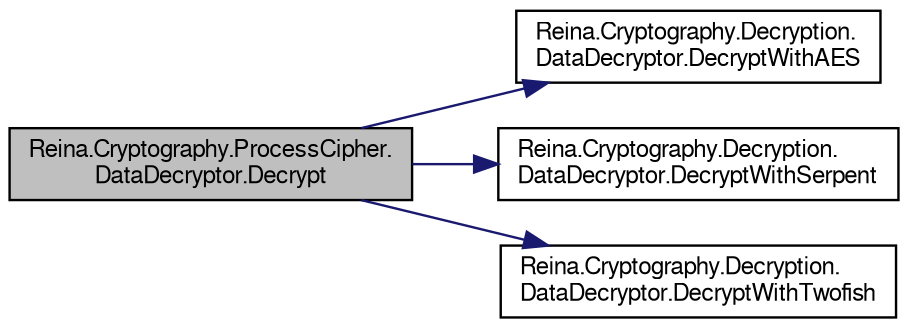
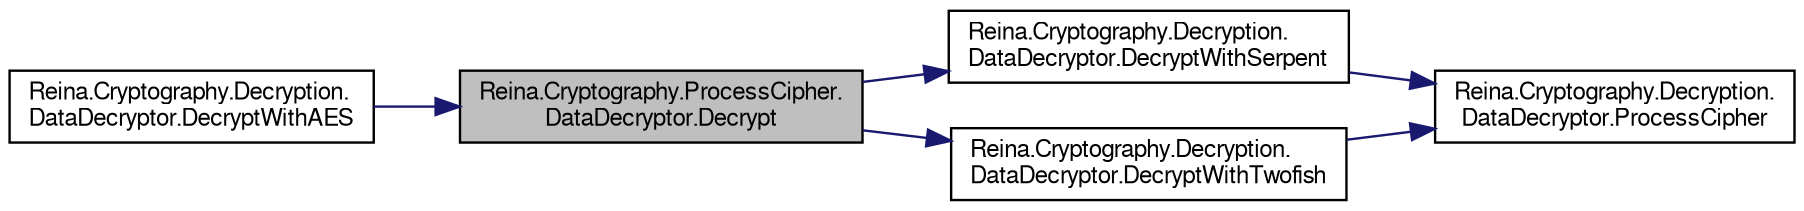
none -> (1615, 107)
(443, 108) -> (405, 107)
